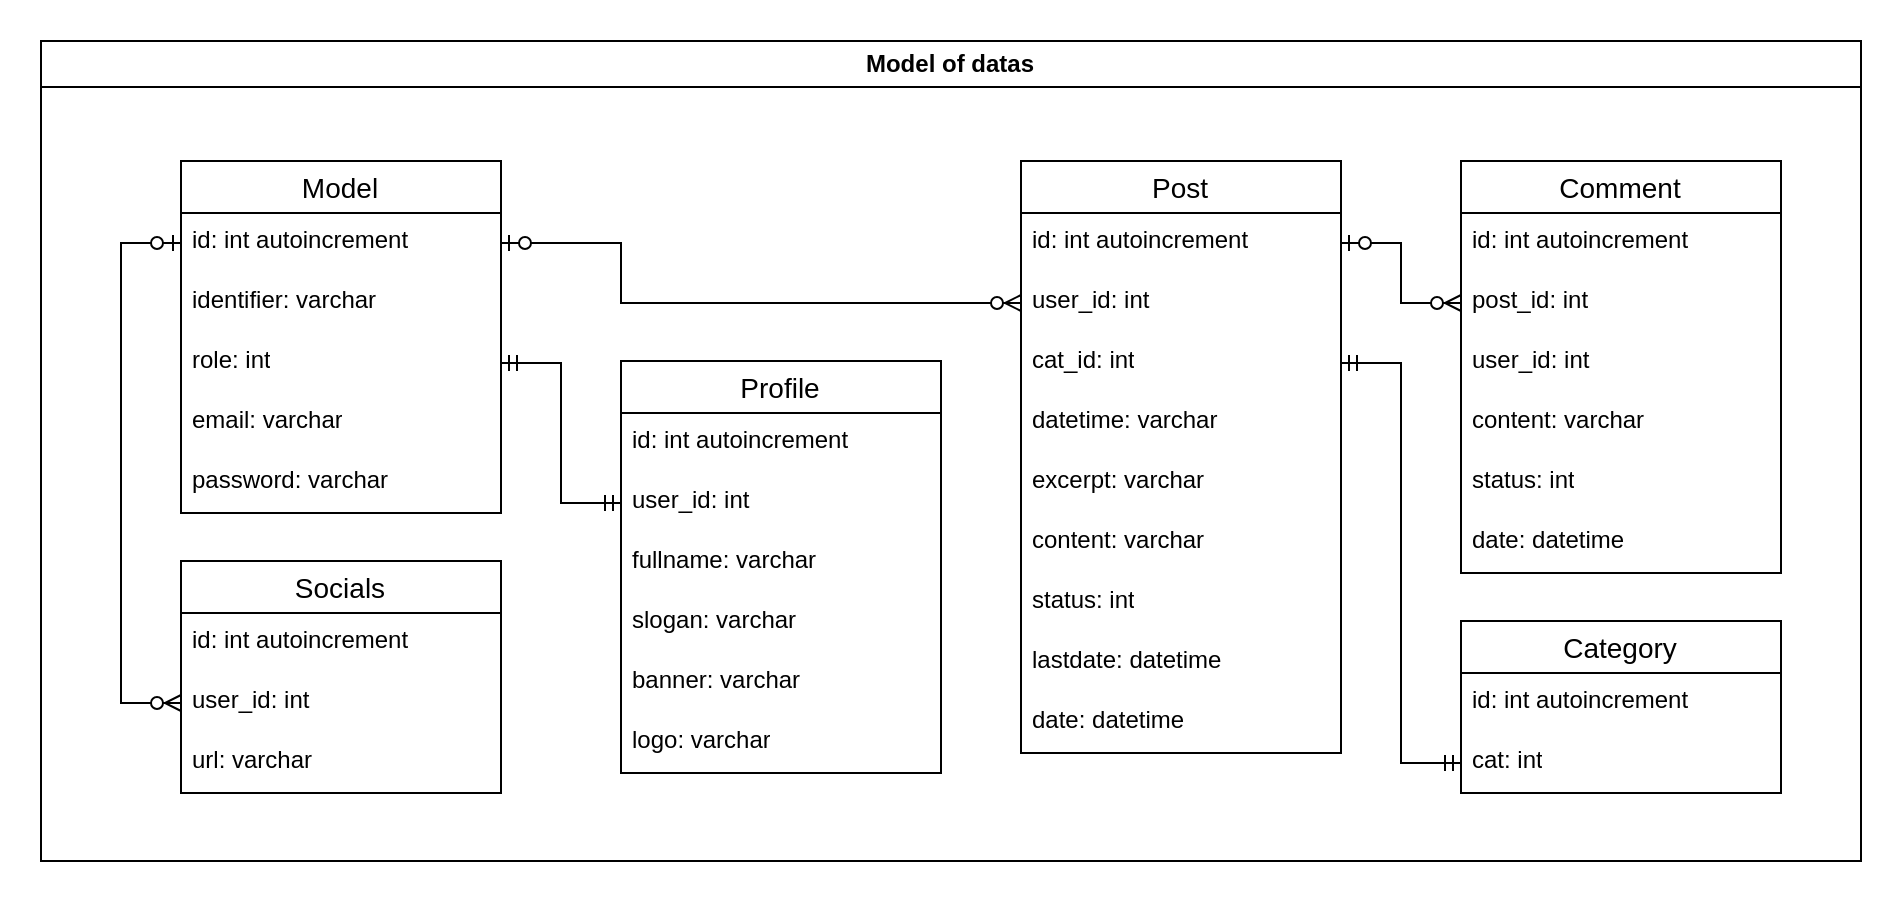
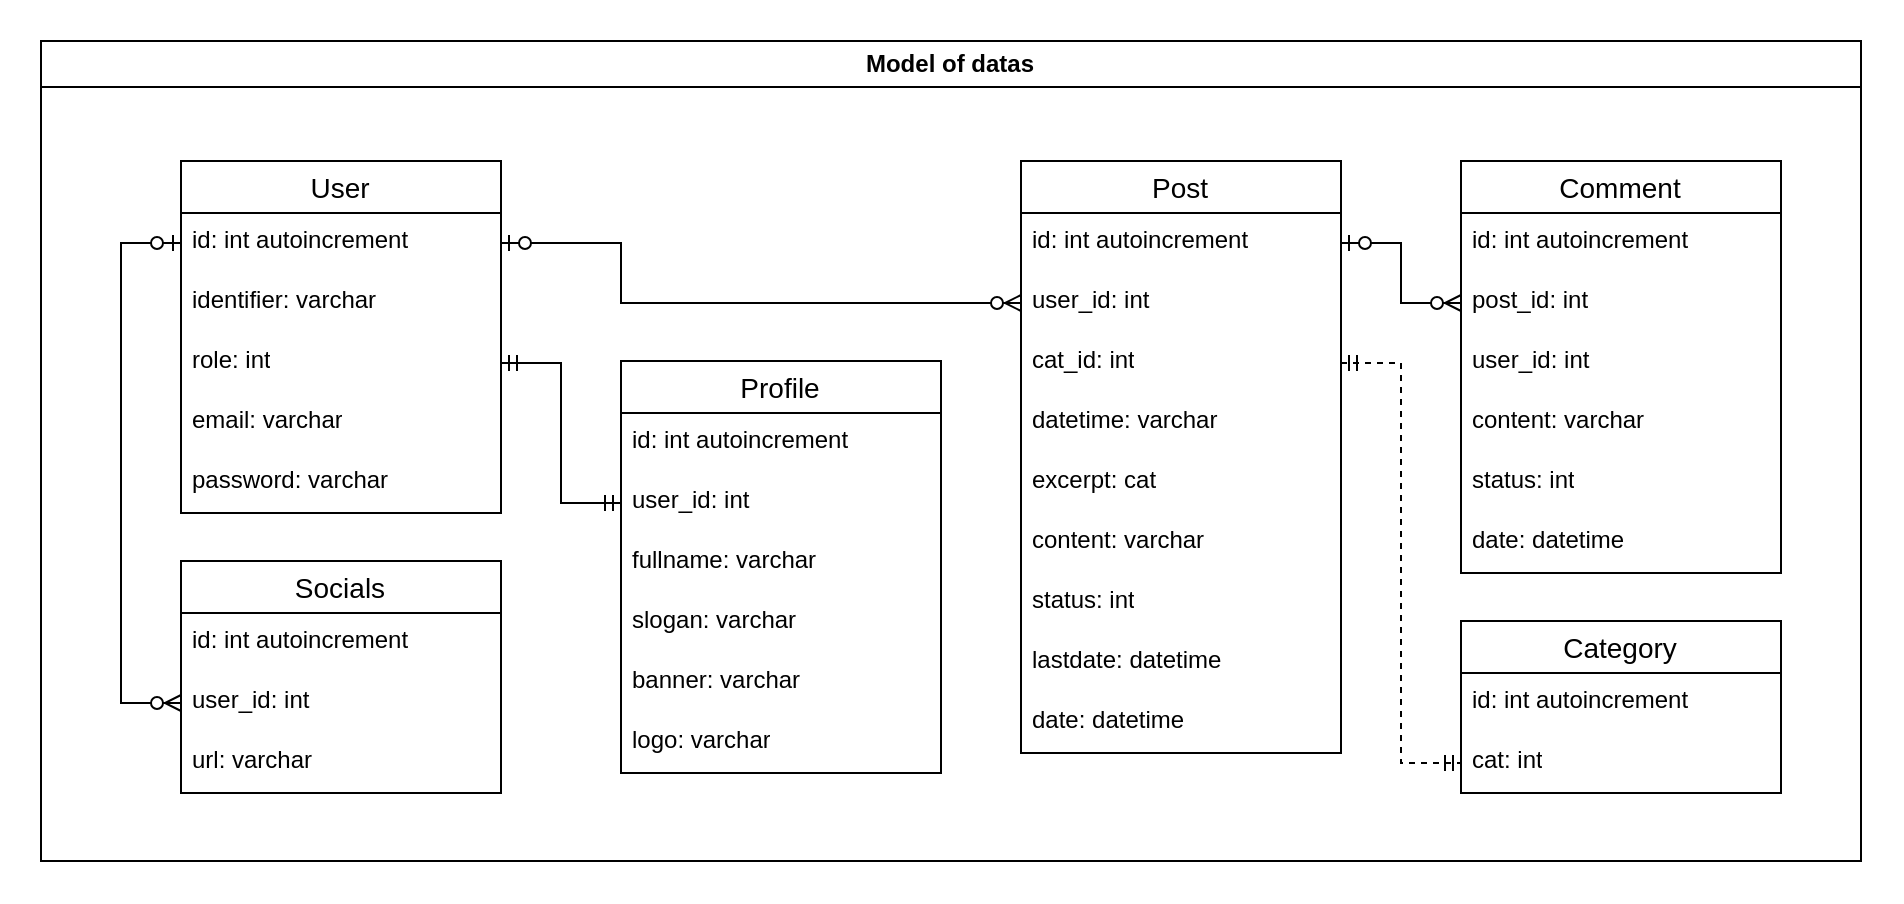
(340, 189) -> (340, 189)
(1134, 481) -> (1107, 481)
(1401, 563) -> (1401, 563)
